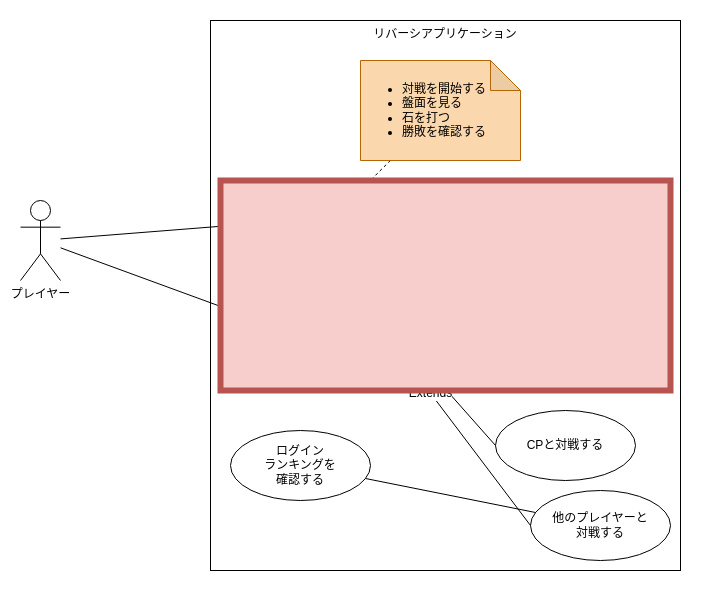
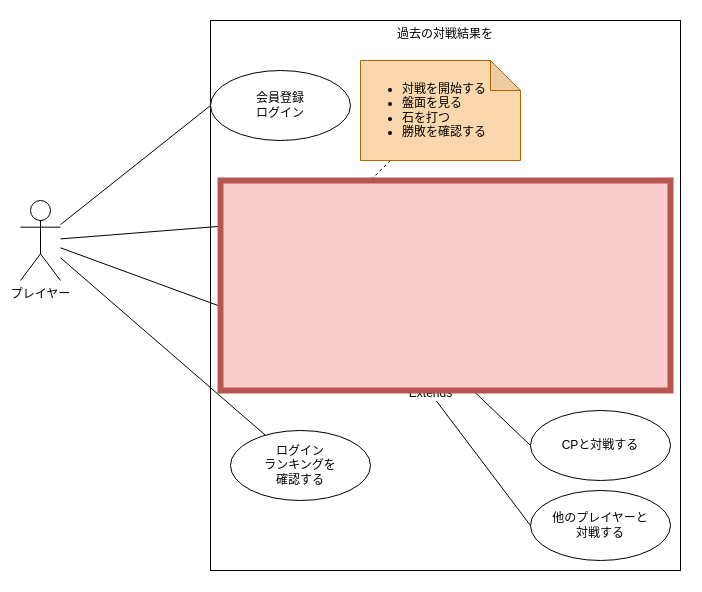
(446, 35) -> (446, 35)
none -> (281, 106)
none -> (136, 165)
(566, 446) -> (601, 446)
(450, 495) -> (163, 347)
